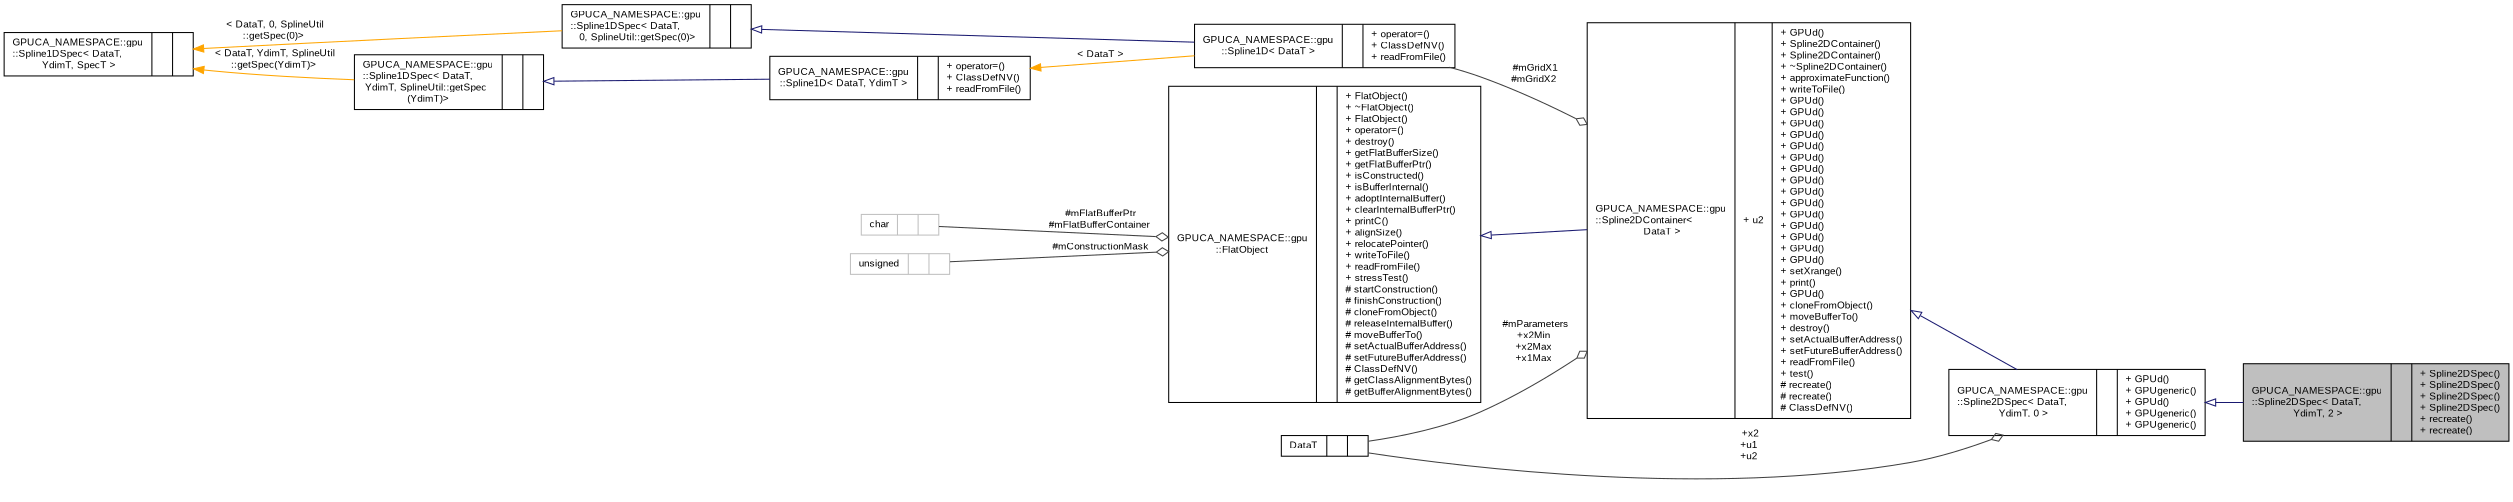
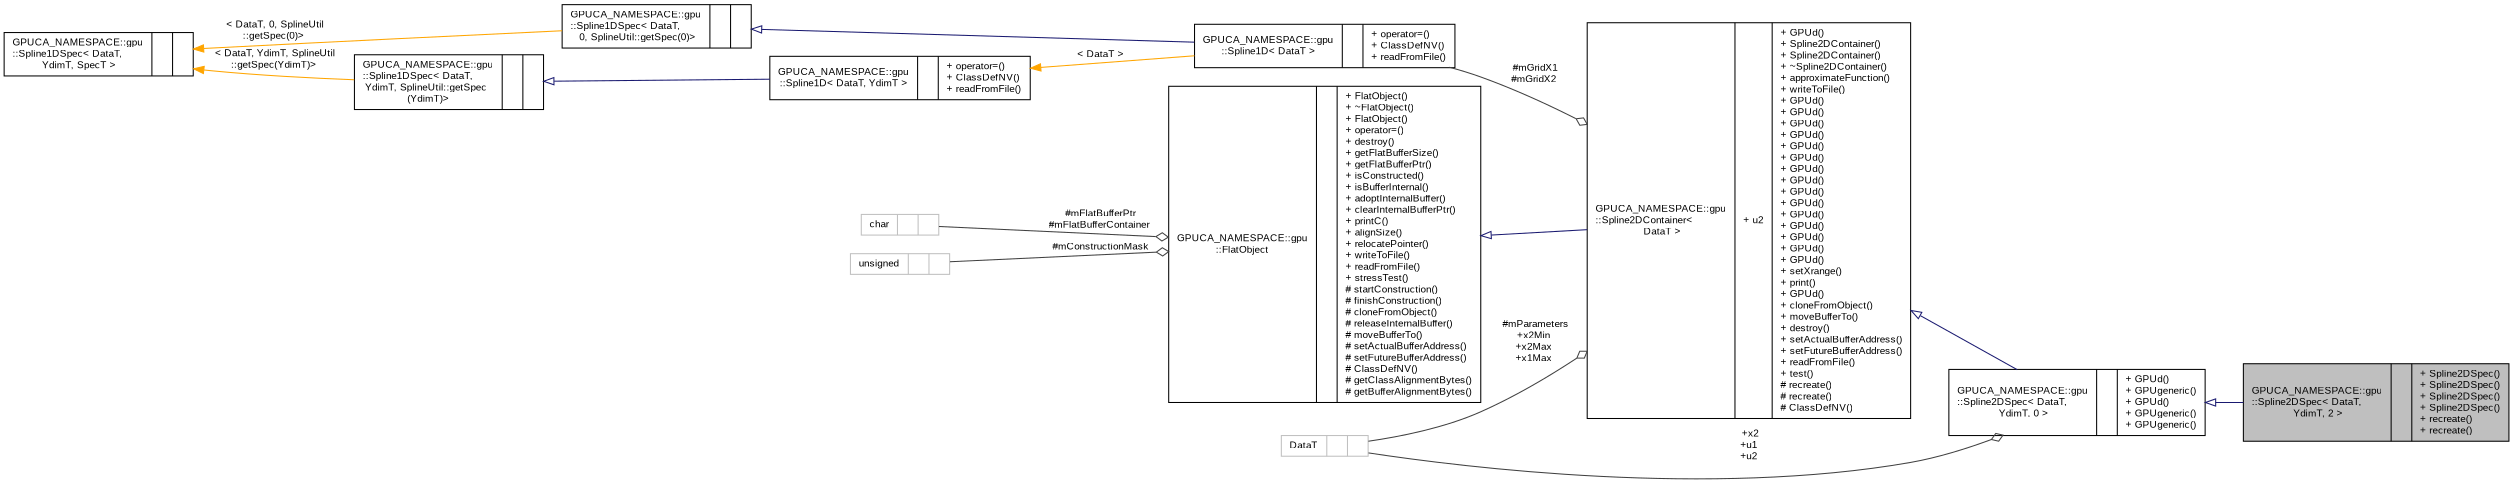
(1325, 446) -> (1325, 446)
